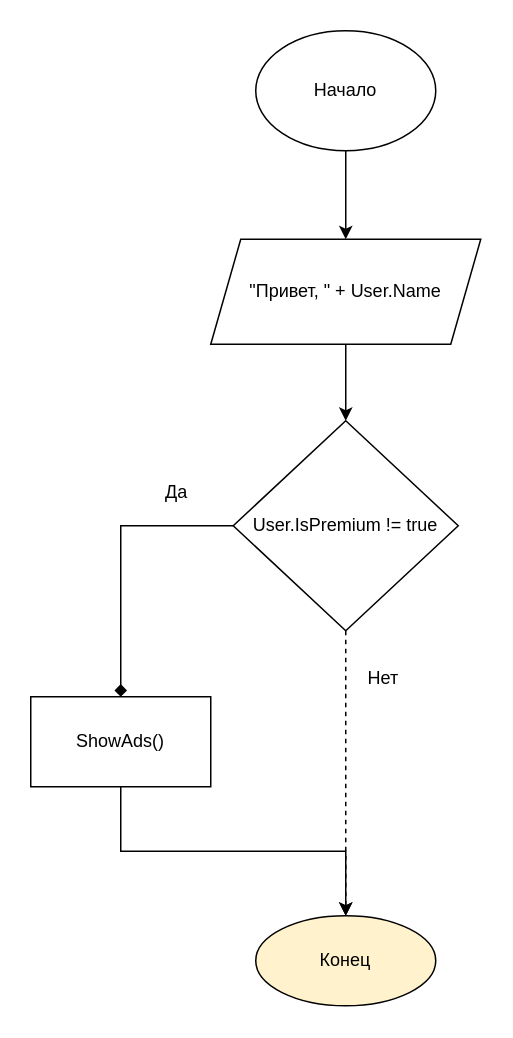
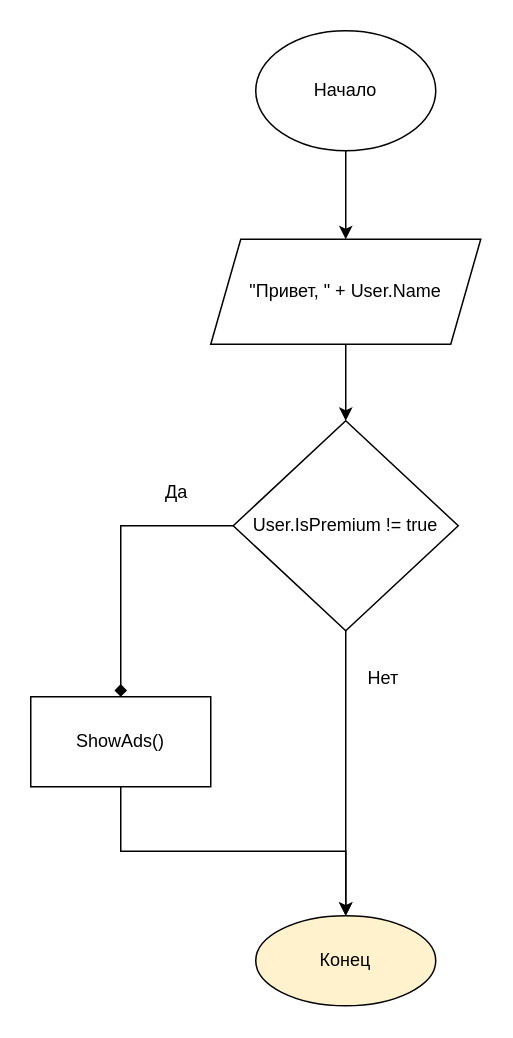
(346, 740) -> (346, 740)
